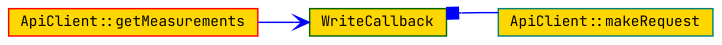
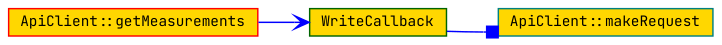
(480, 13) -> (465, 32)
